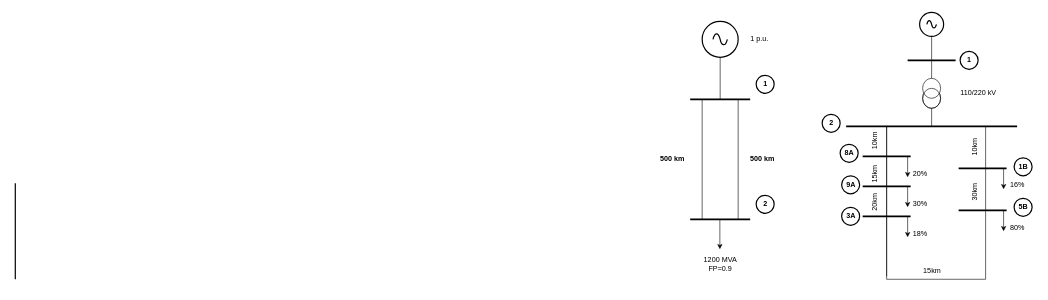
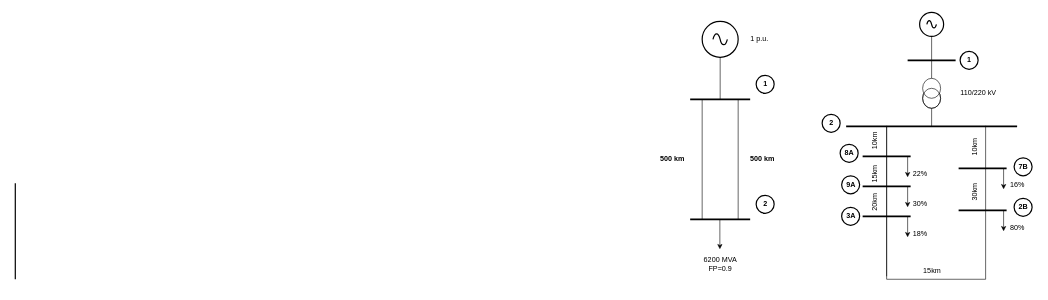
(1024, 167) -> (1024, 167)
(920, 174) -> (920, 174)
(1024, 207) -> (1024, 207)
(721, 264) -> (721, 264)
